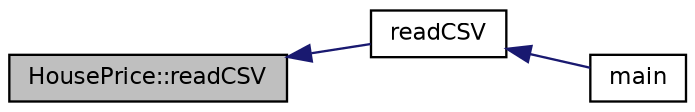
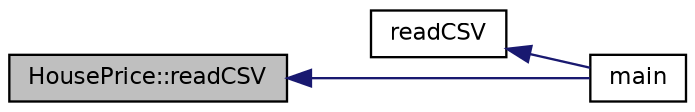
(341, 49) -> (451, 78)
